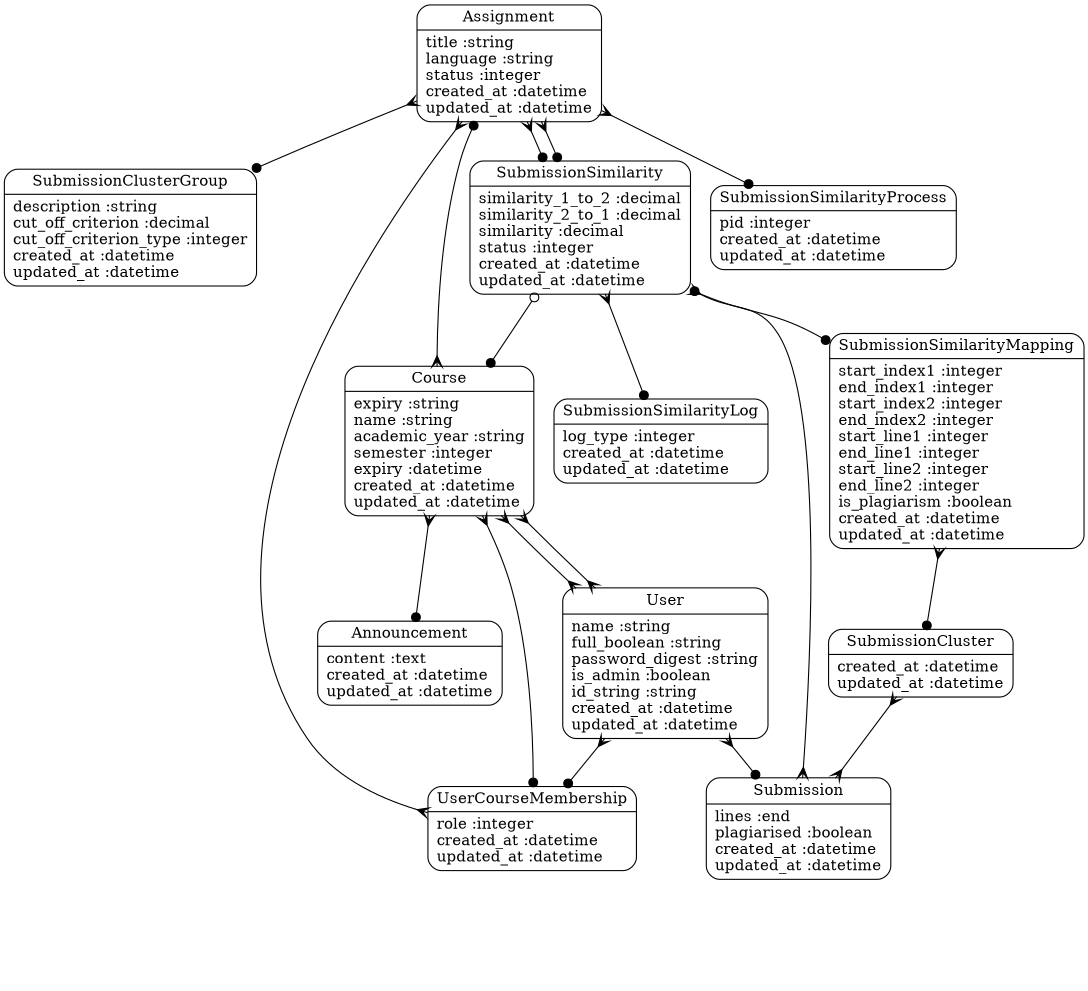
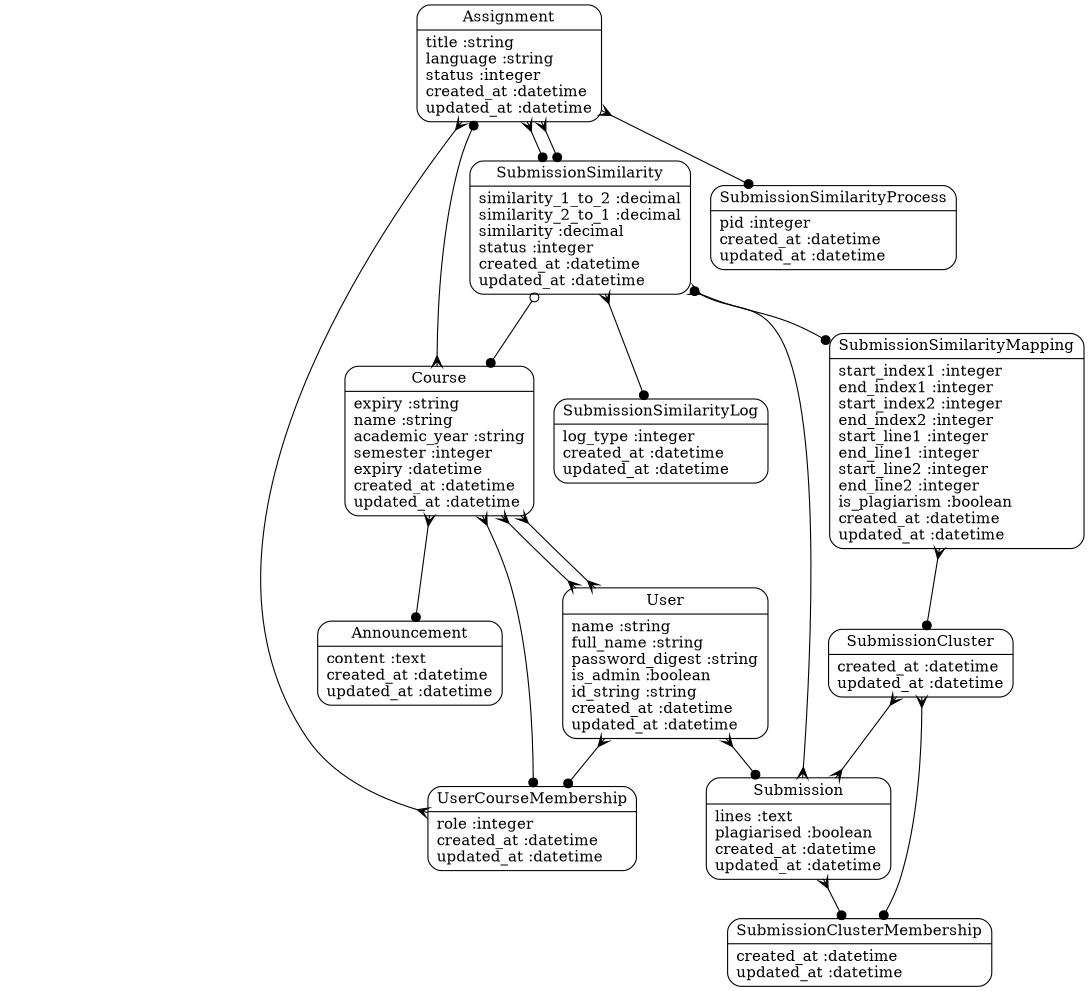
(130, 228) -> none
(647, 643) -> (638, 643)
(753, 817) -> (754, 817)
none -> (860, 952)
